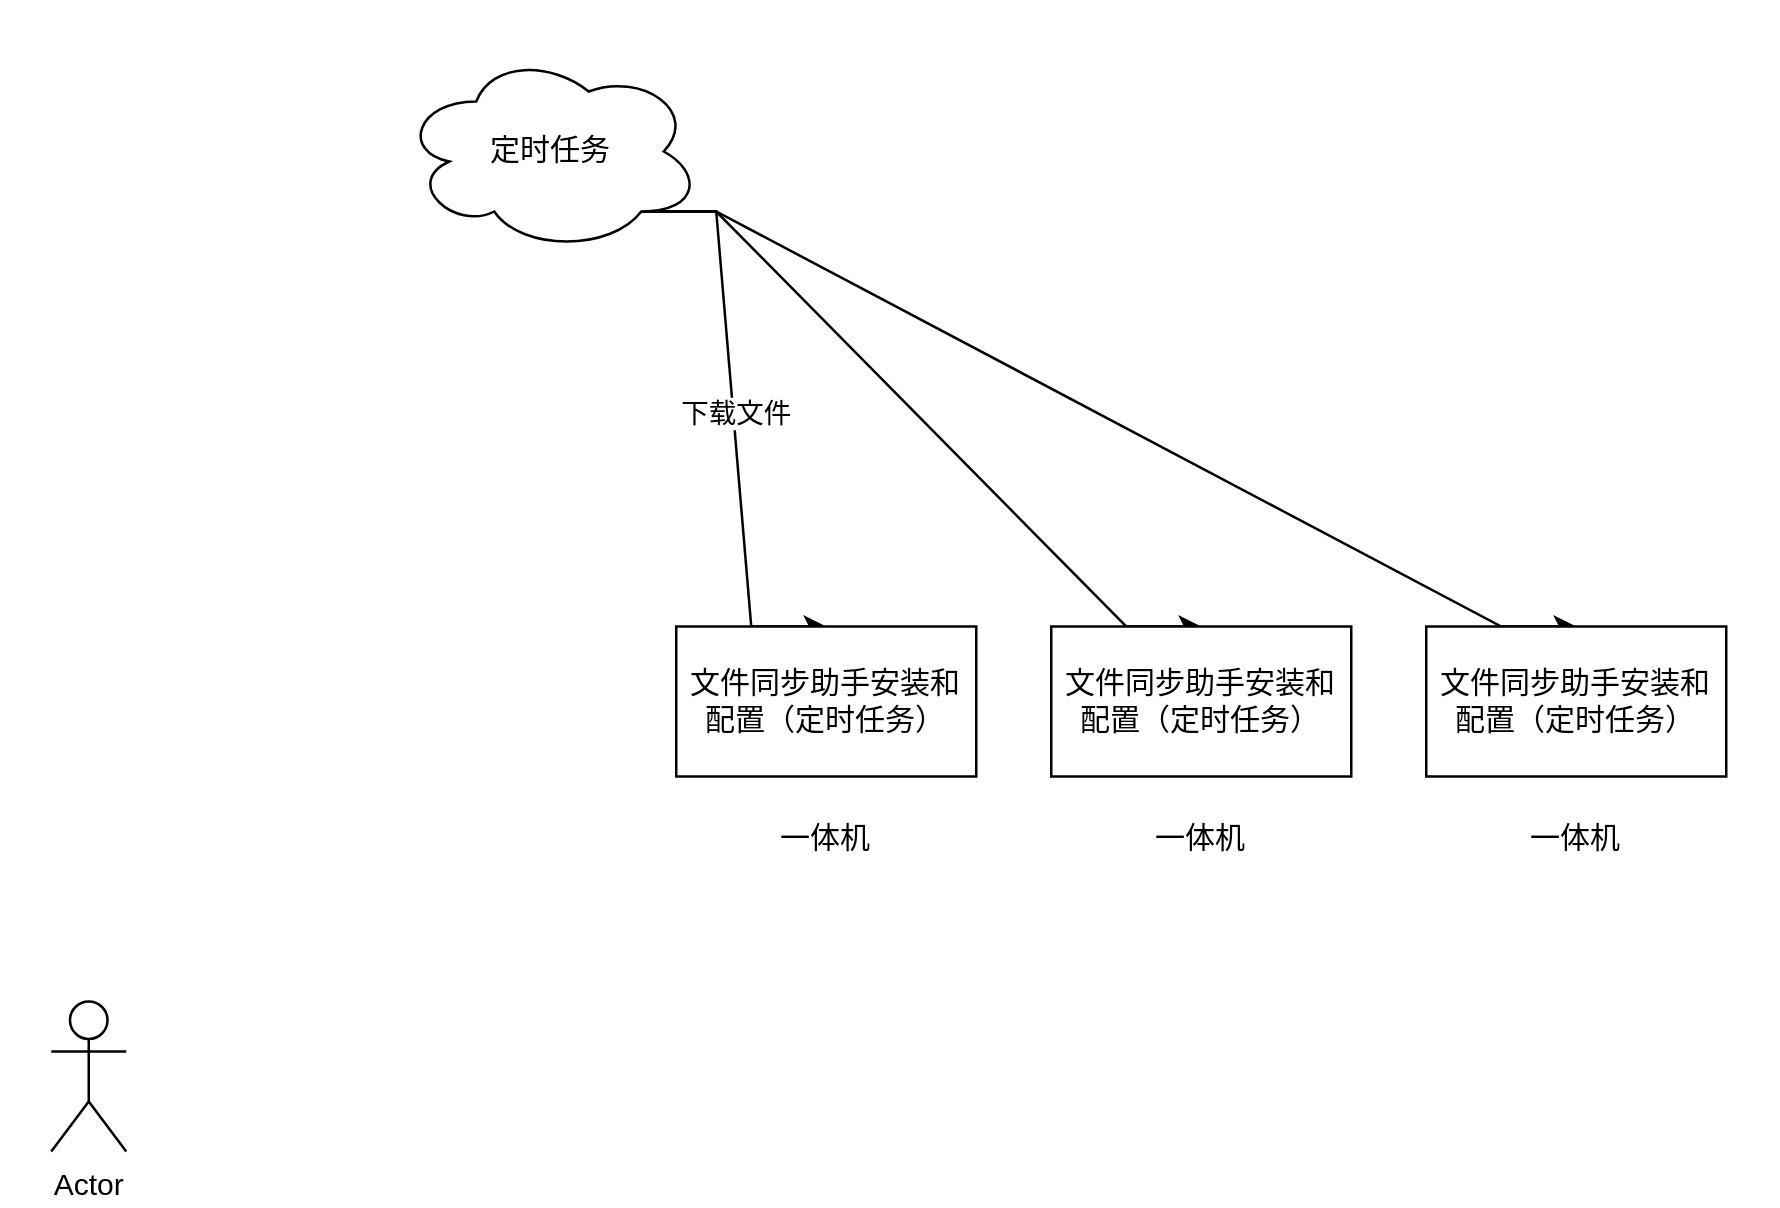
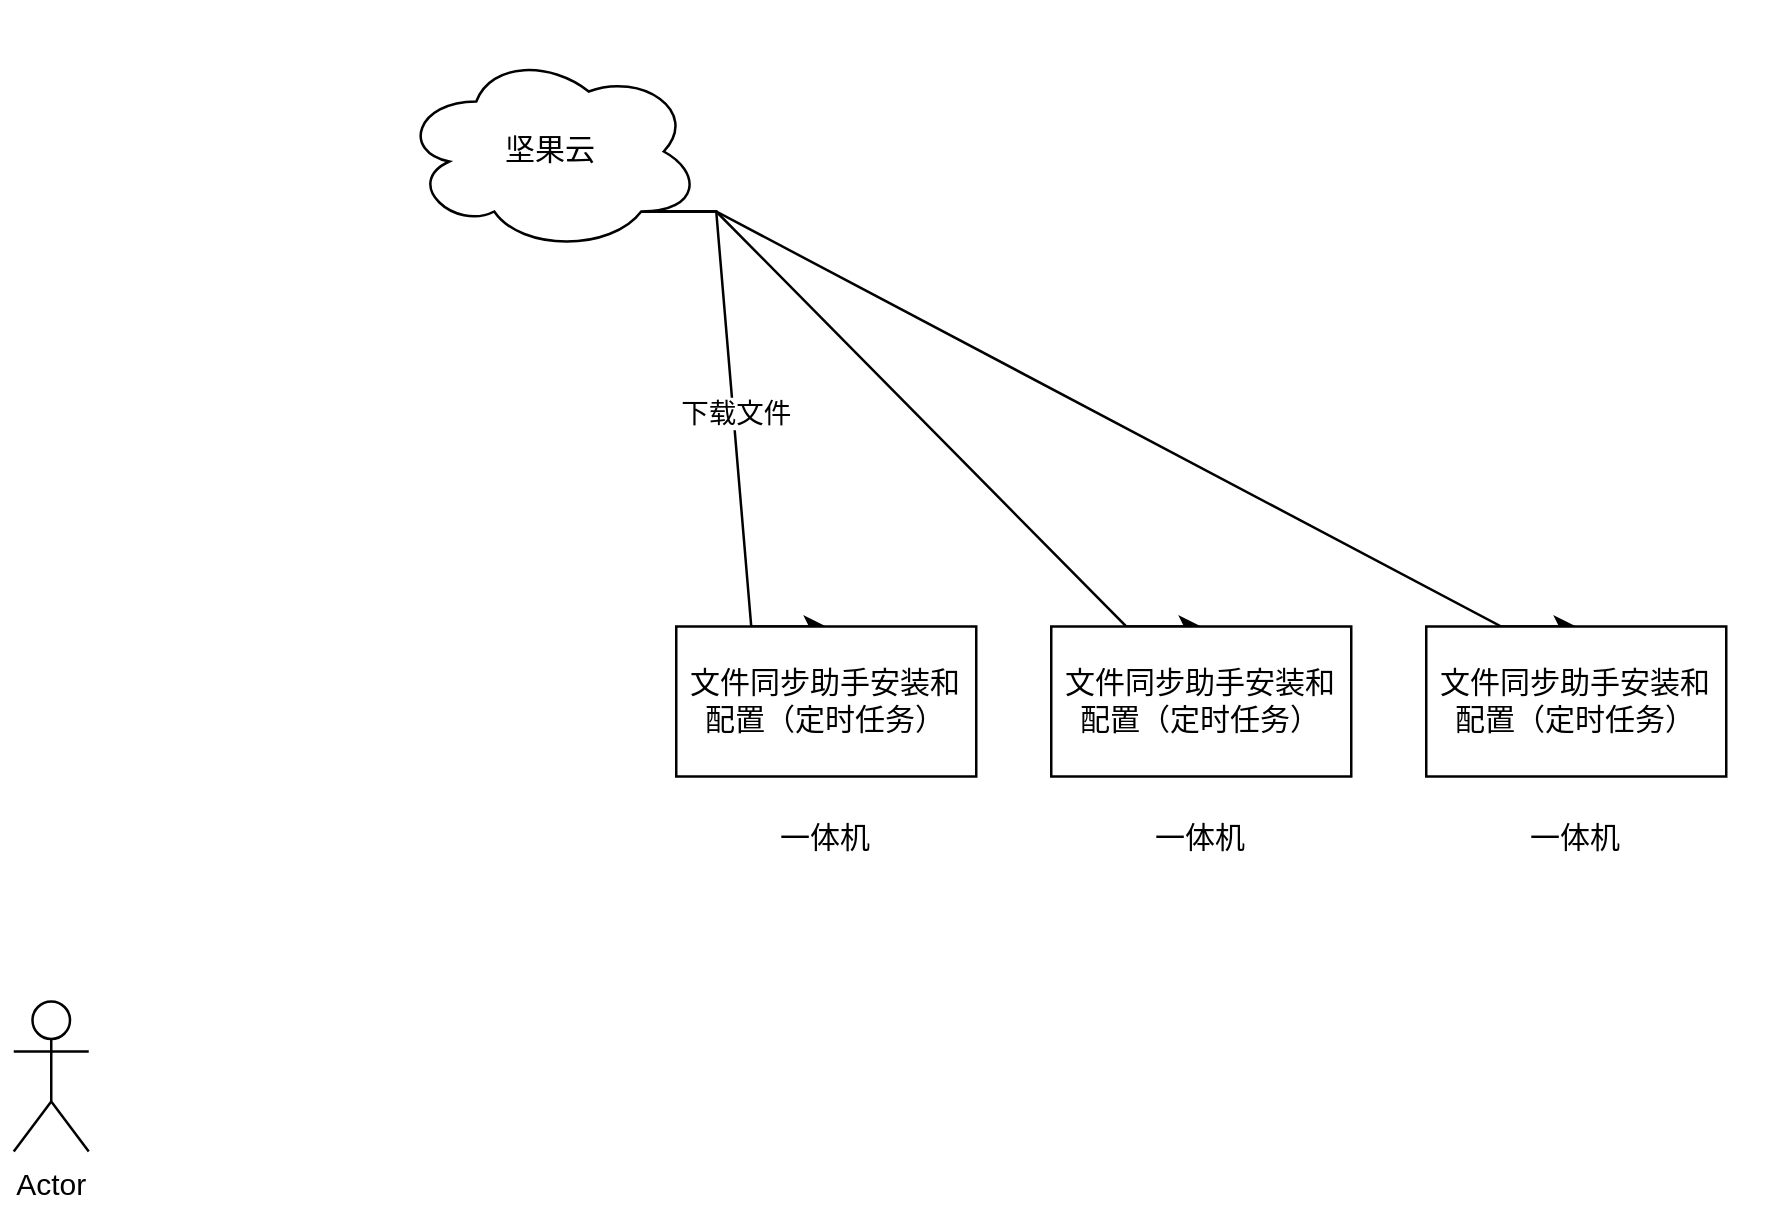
(551, 151) -> (551, 151)
(89, 1076) -> (51, 1076)
